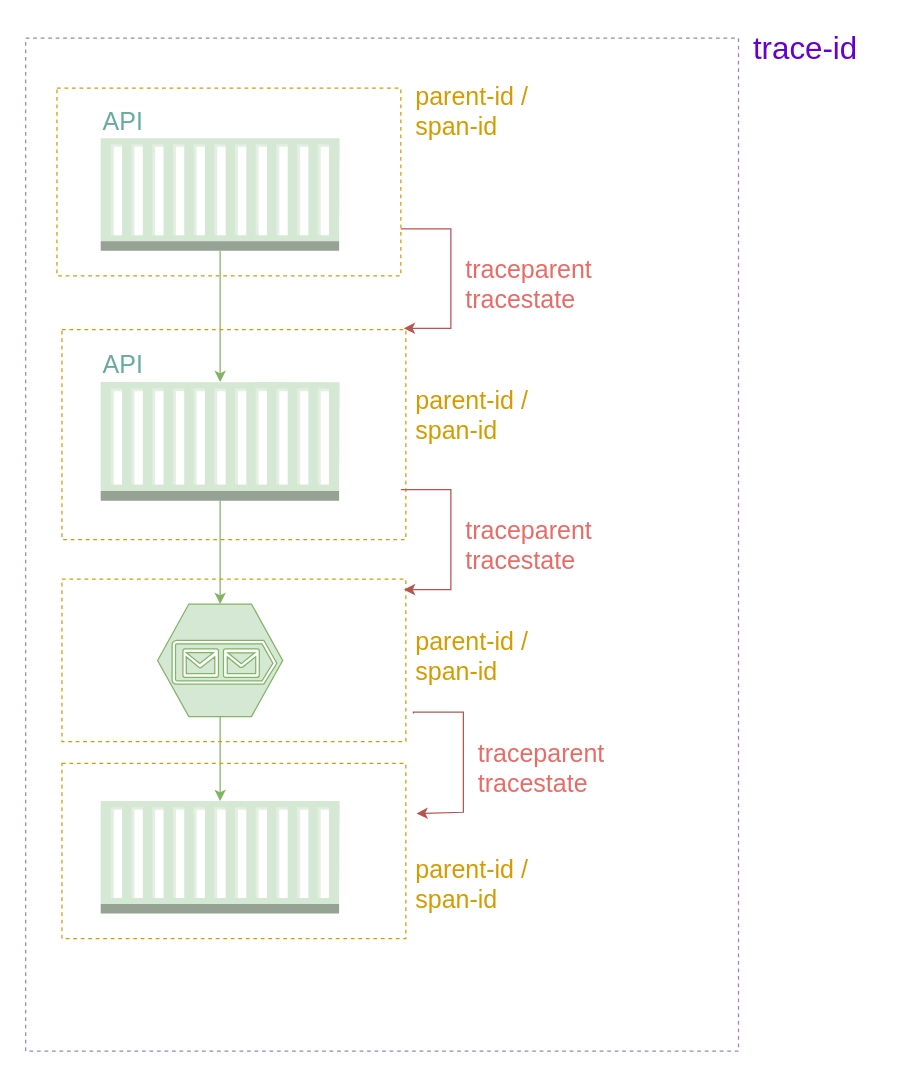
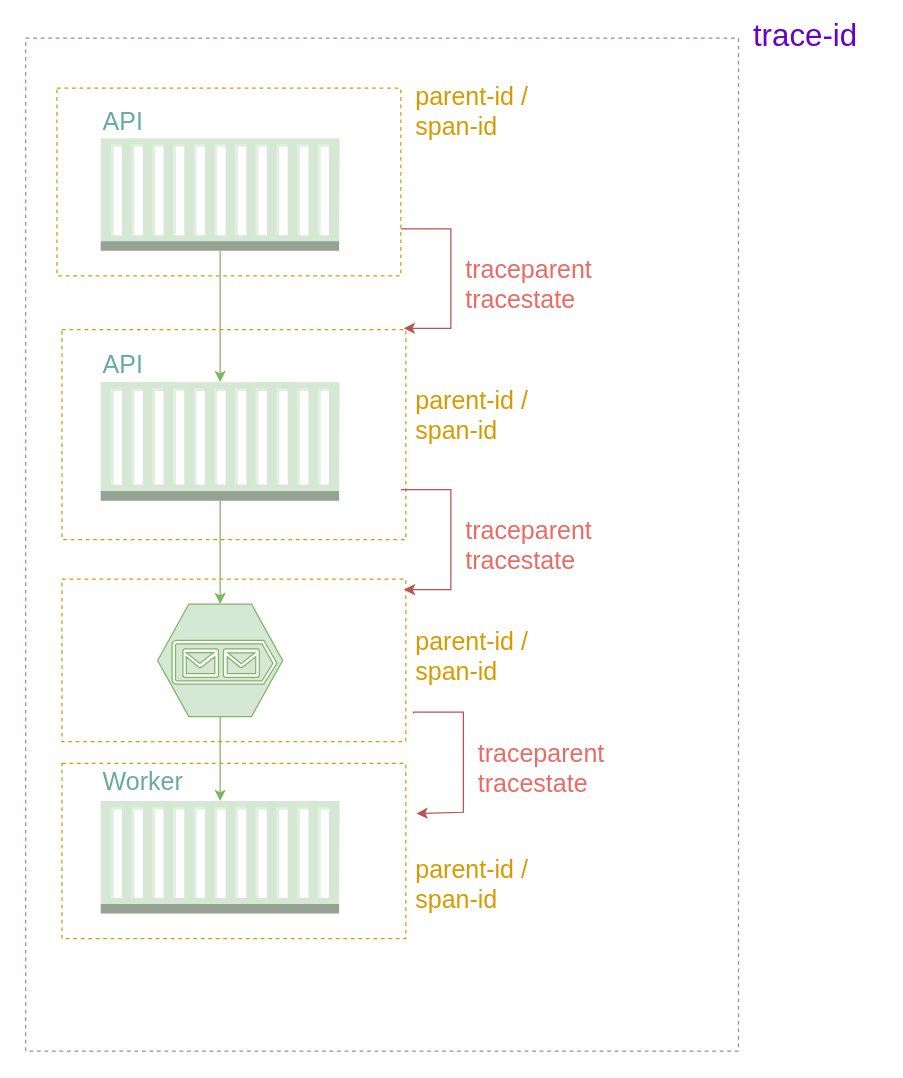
(813, 38) -> (813, 26)
none -> (151, 782)
